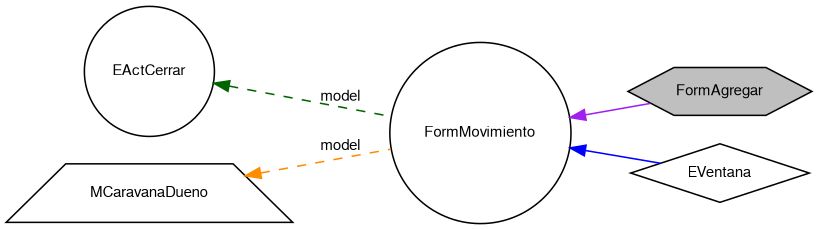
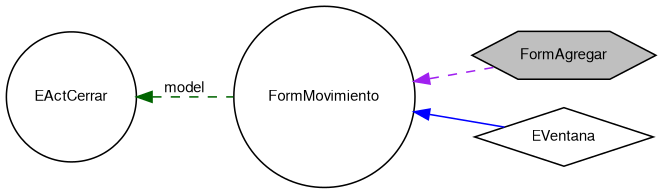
(618, 109) -> (462, 73)
(149, 193) -> none
